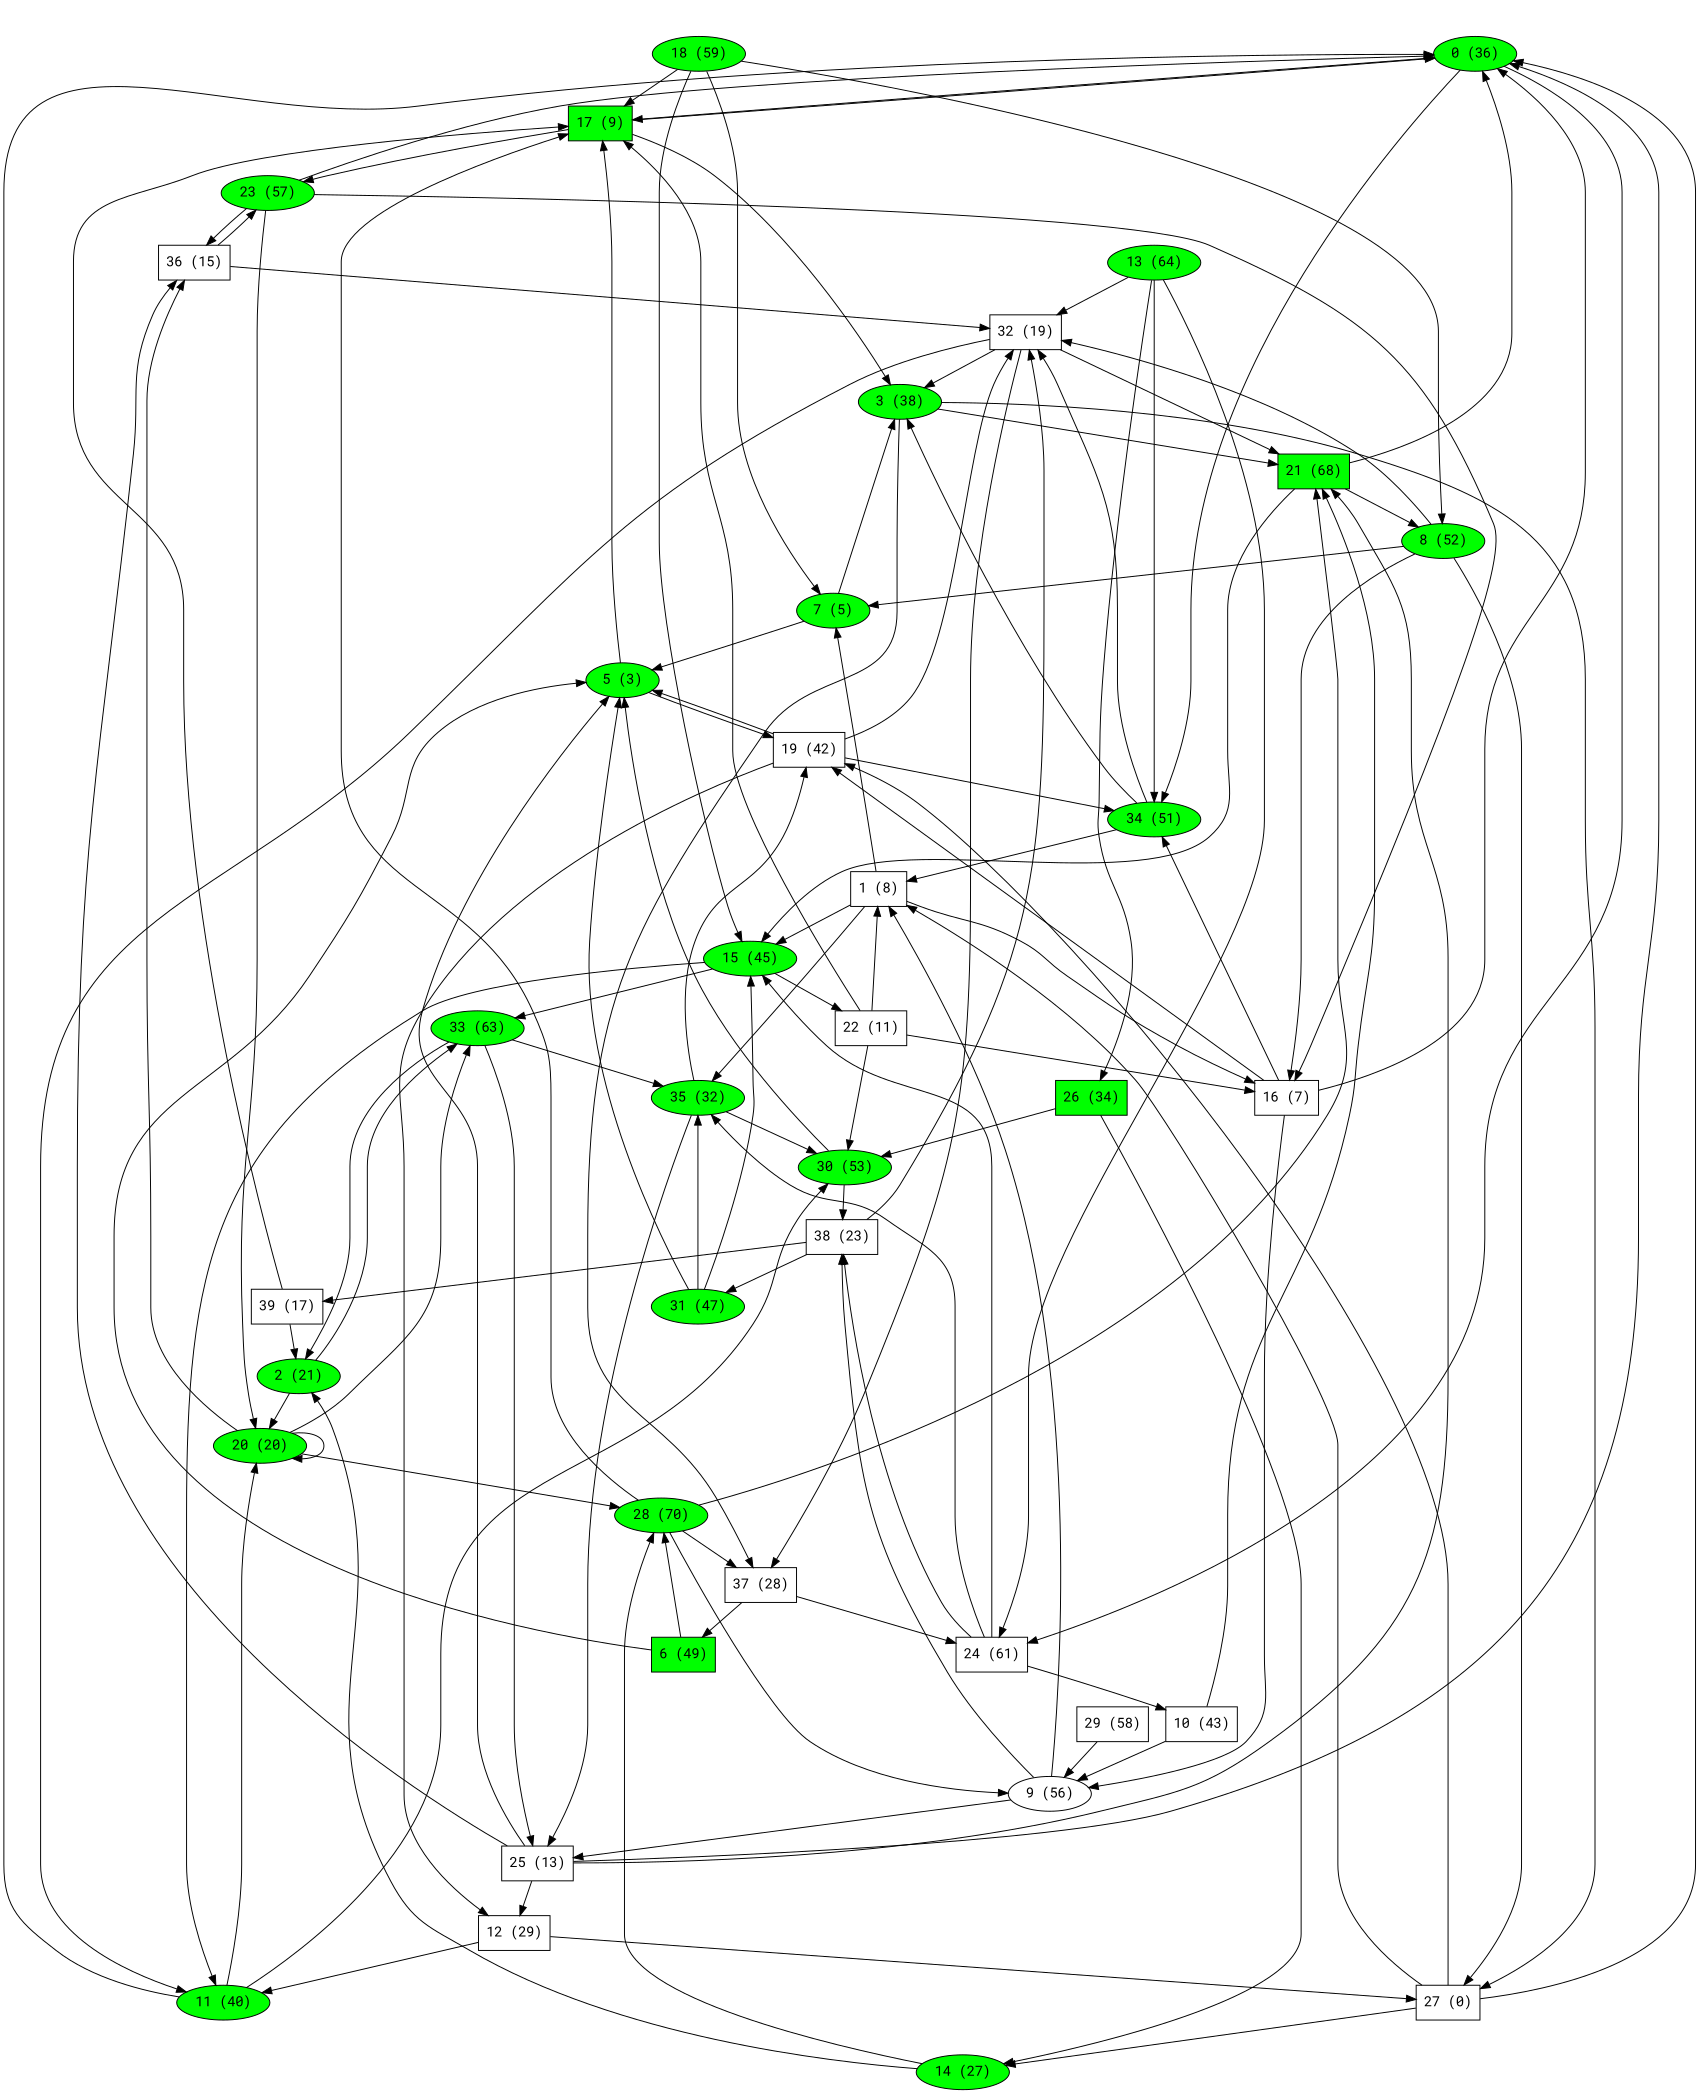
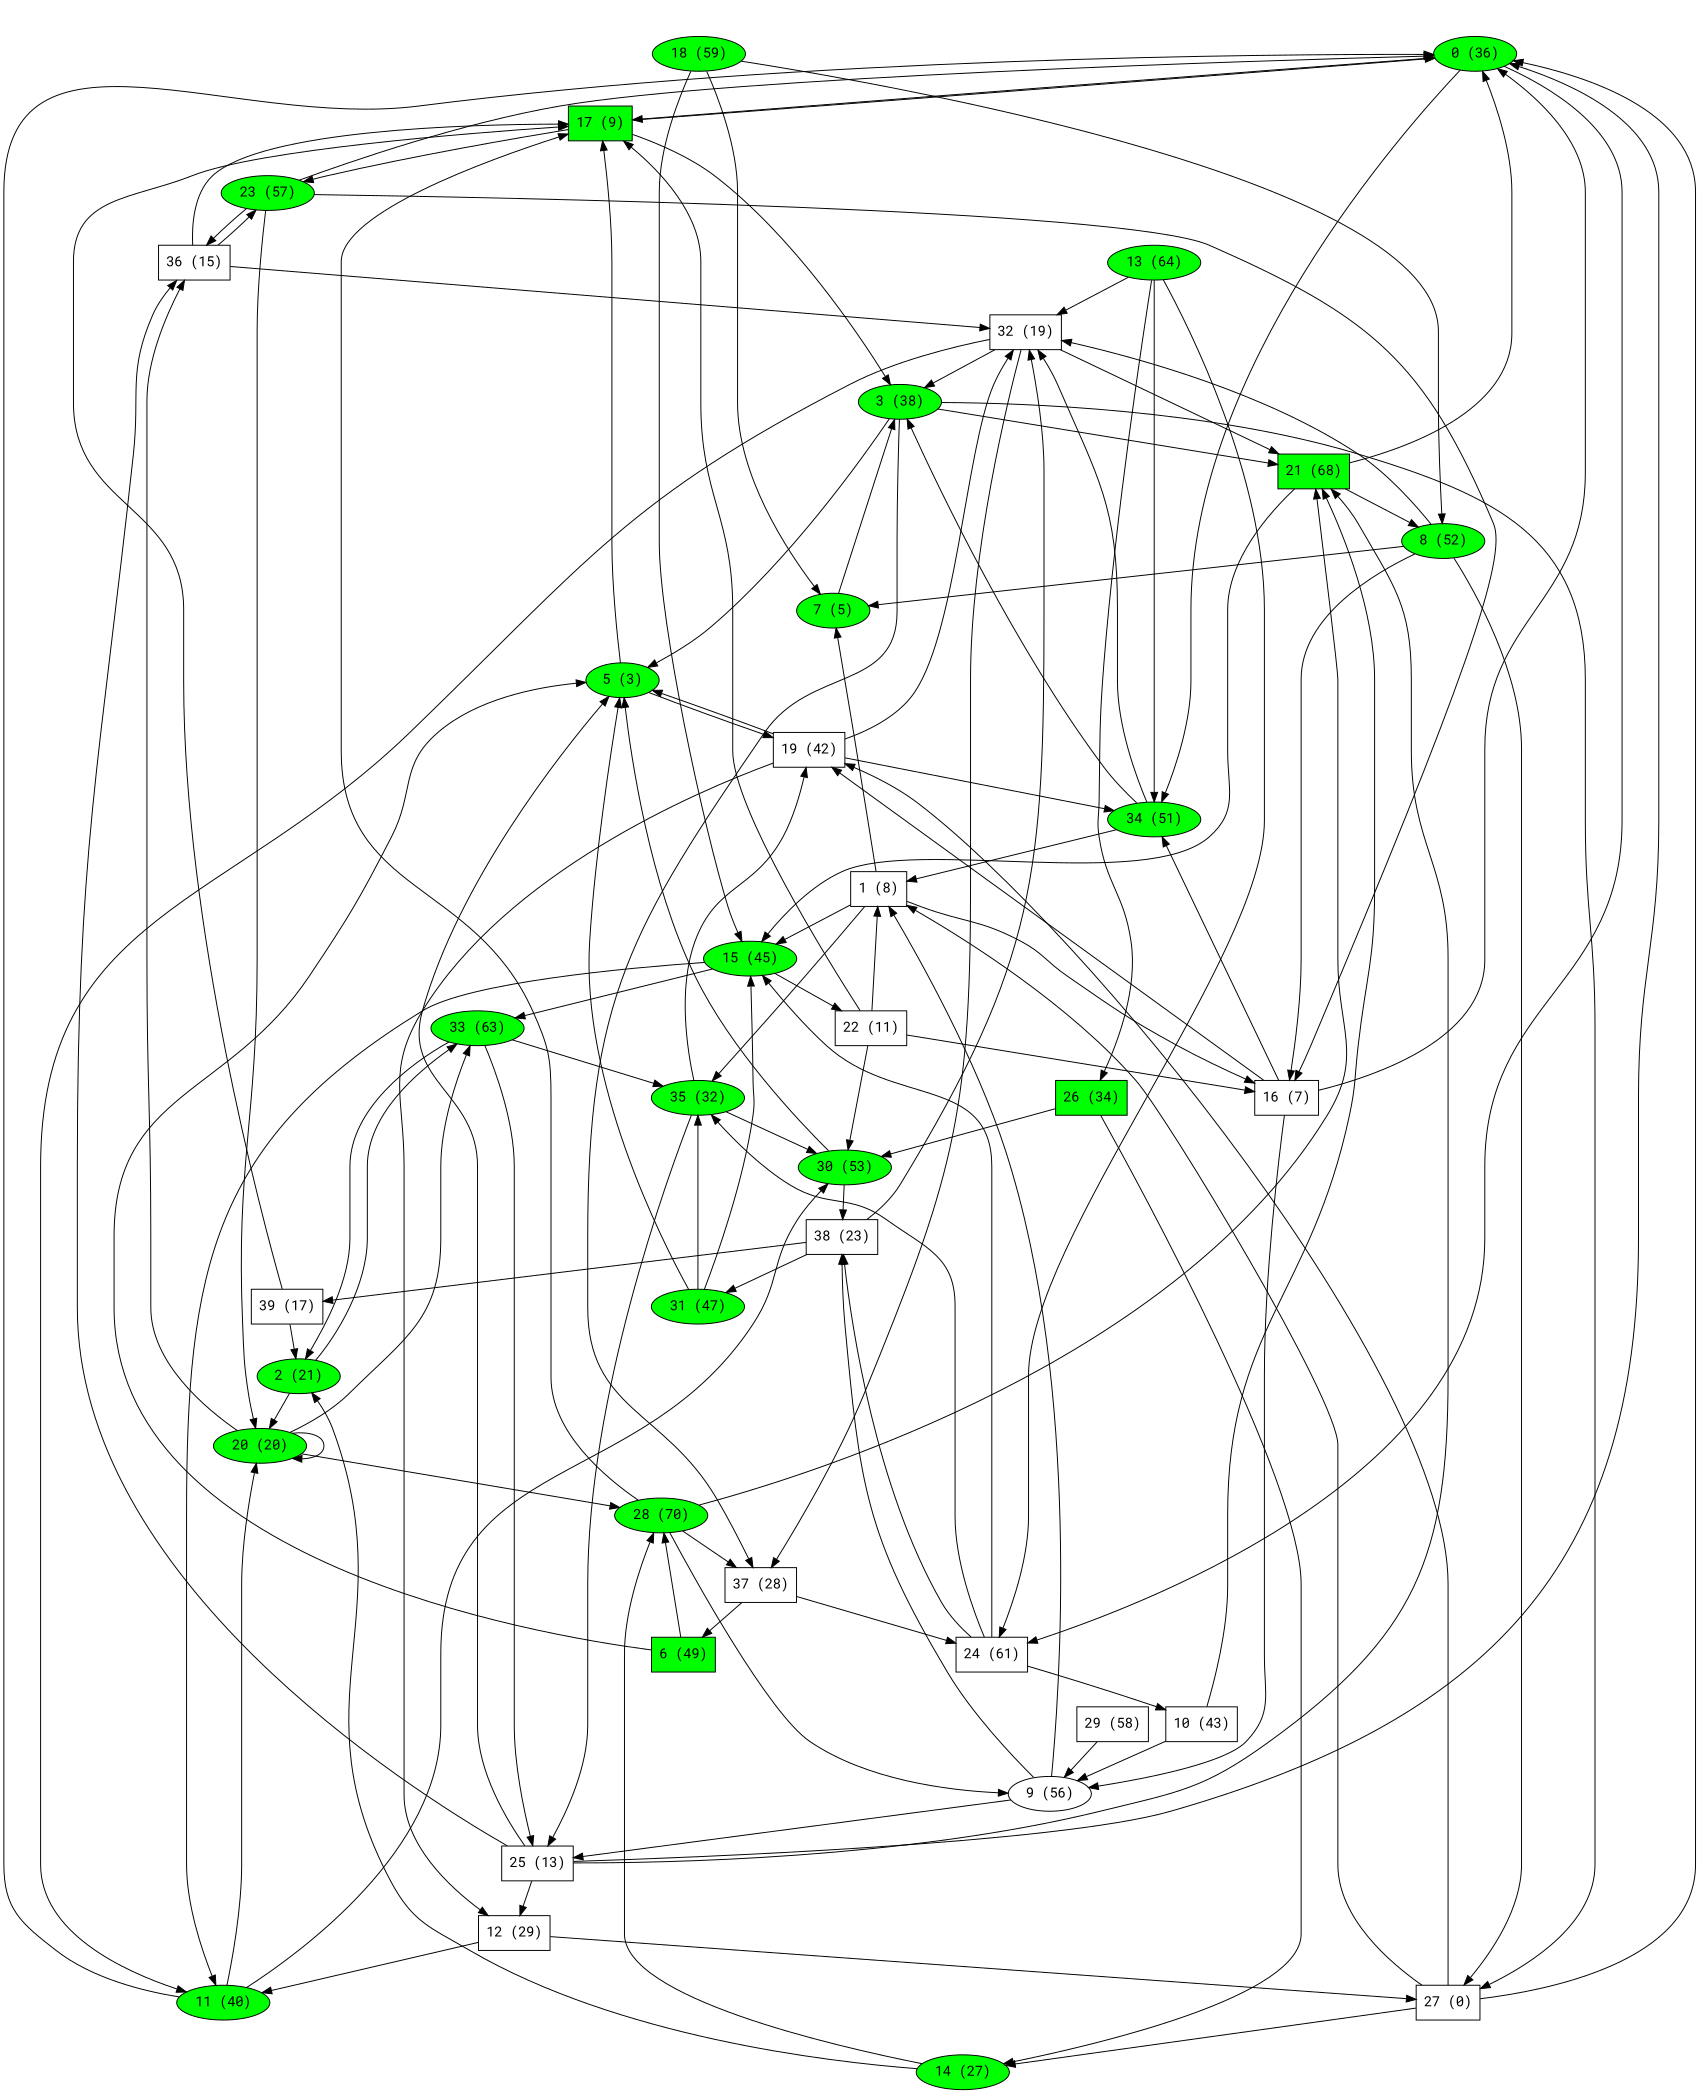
(650, 89) -> (345, 136)
(740, 642) -> (779, 559)
